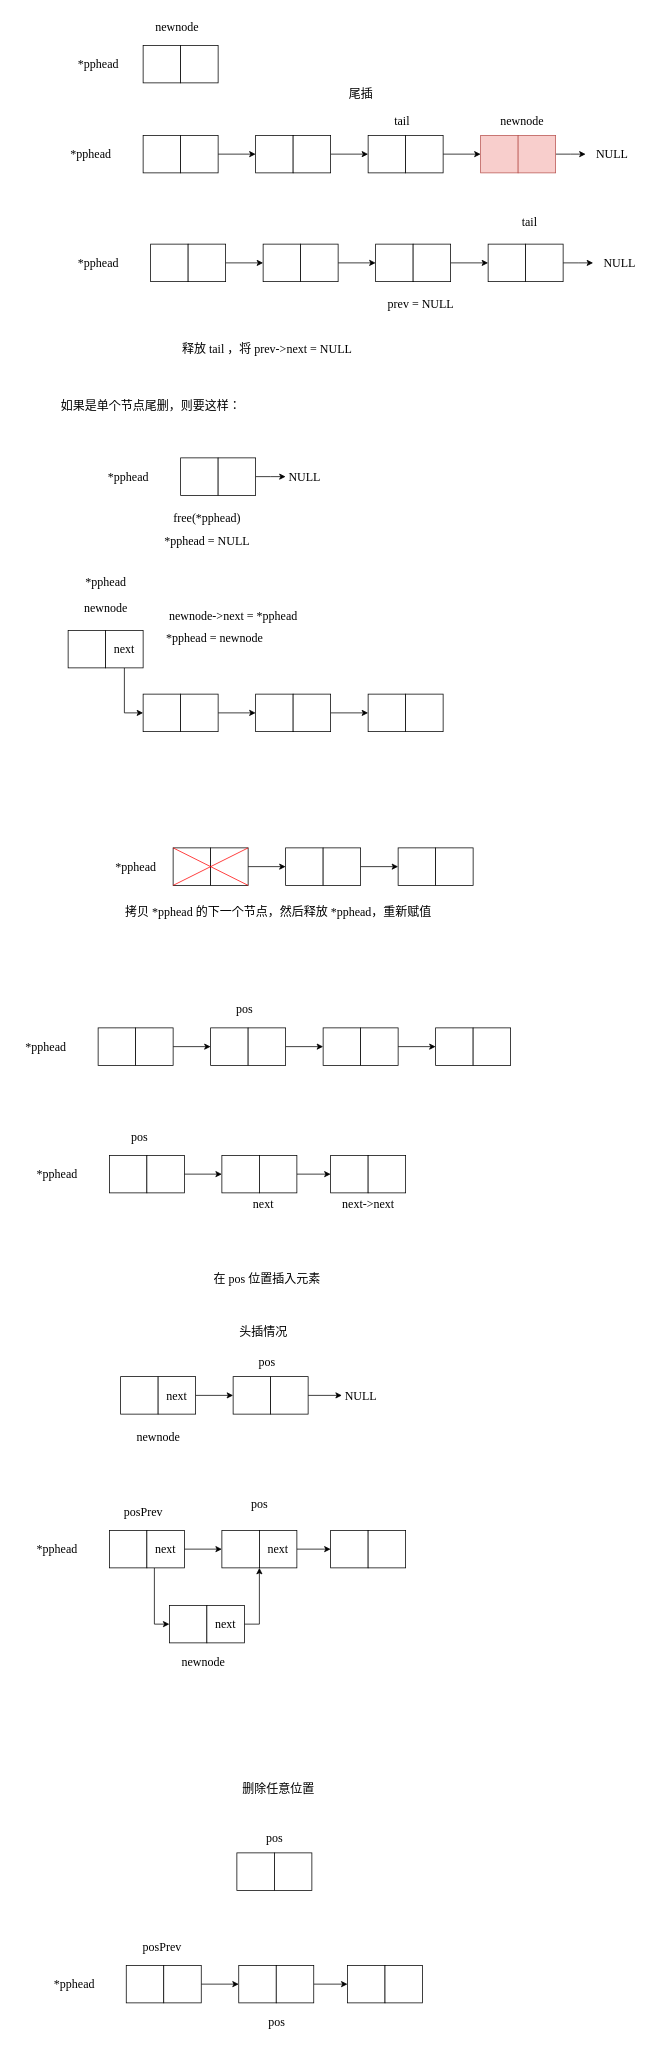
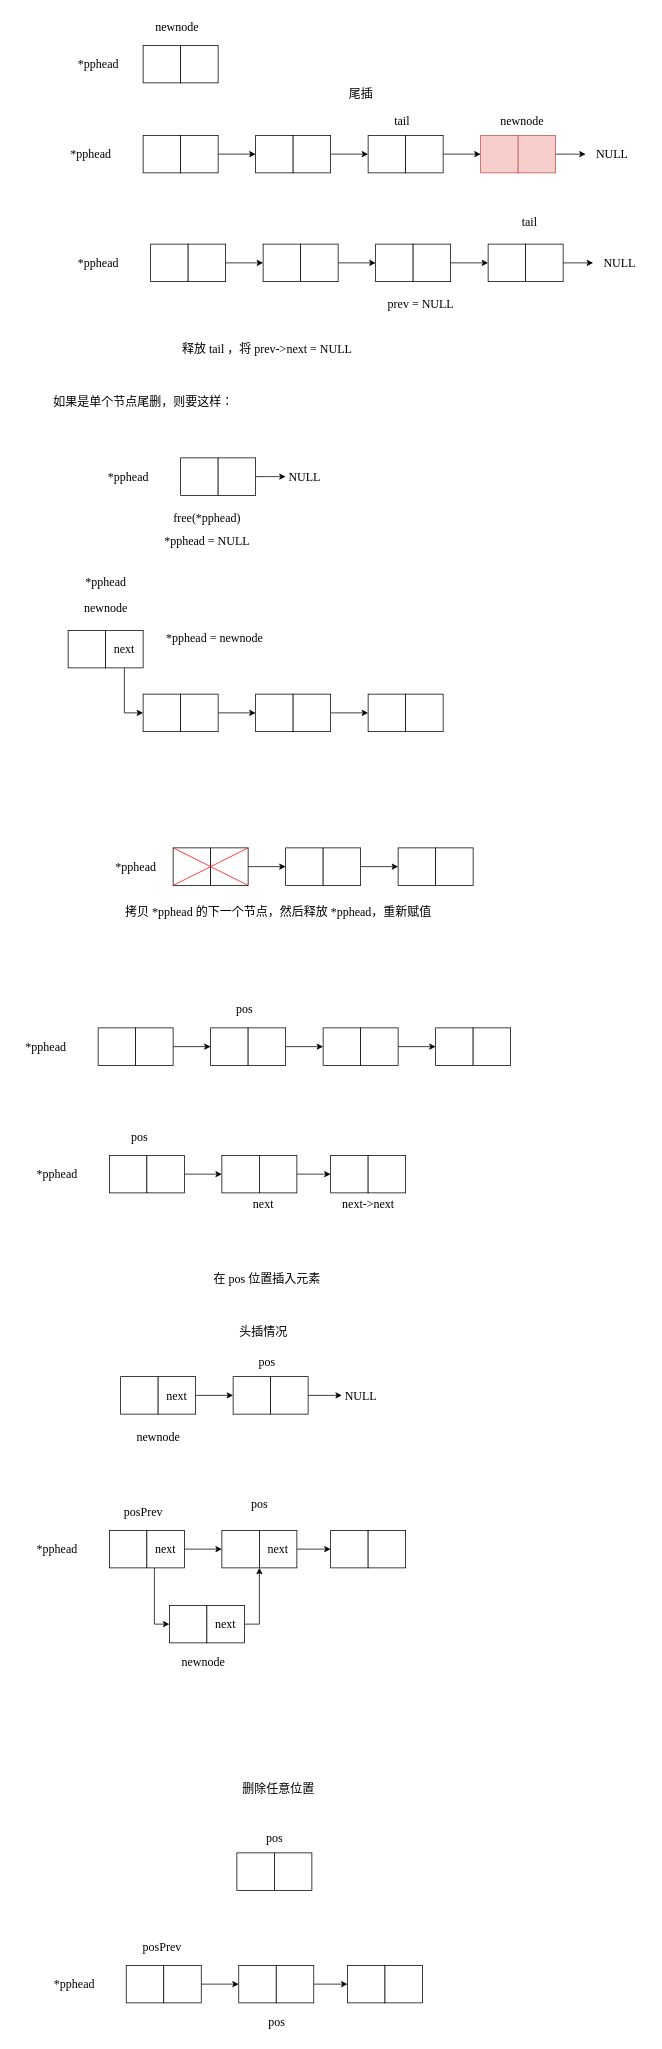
(150, 405) -> (143, 402)
(233, 615) -> none
